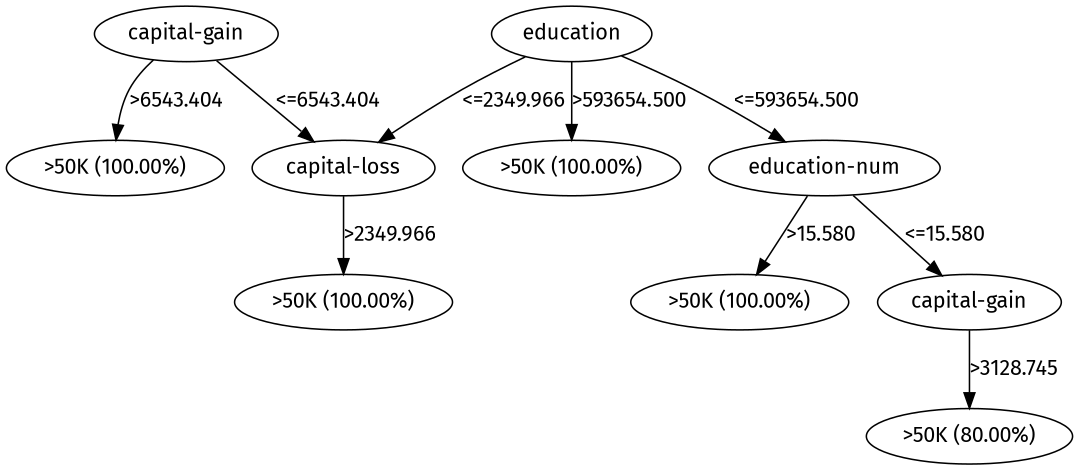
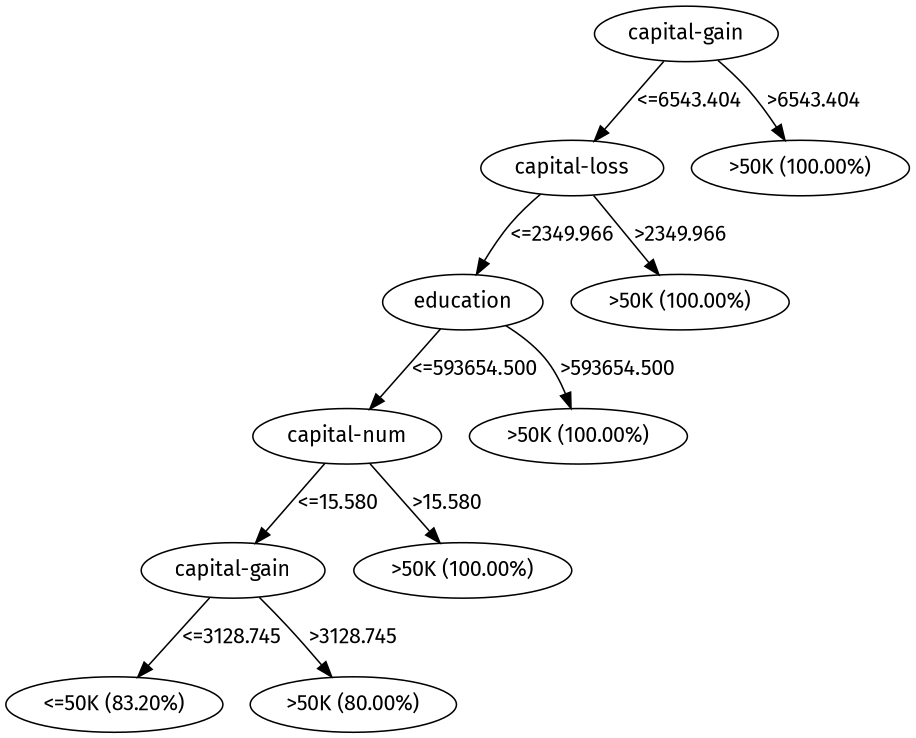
(457, 92) -> (509, 225)
(825, 168) -> (347, 436)
none -> (114, 705)
